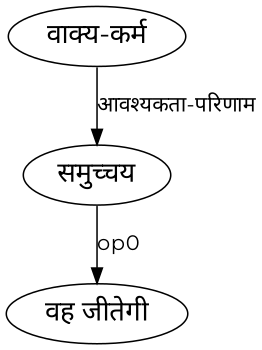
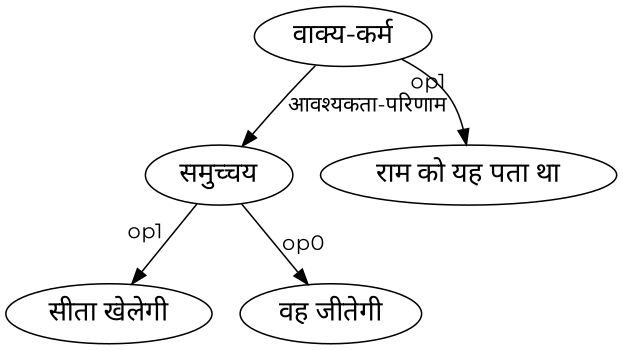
none -> (469, 175)
none -> (109, 314)
